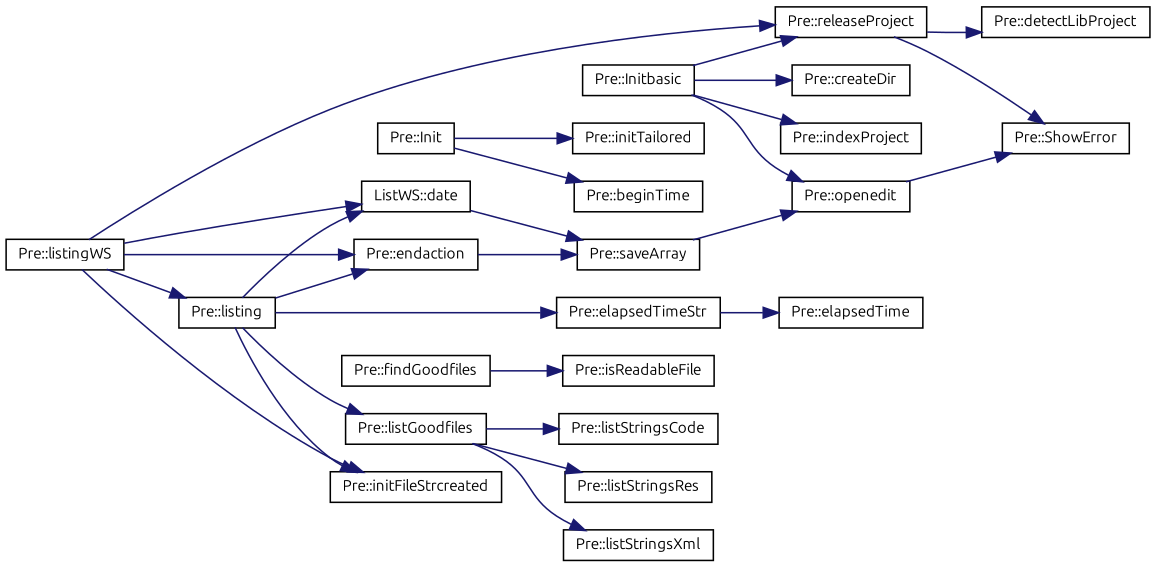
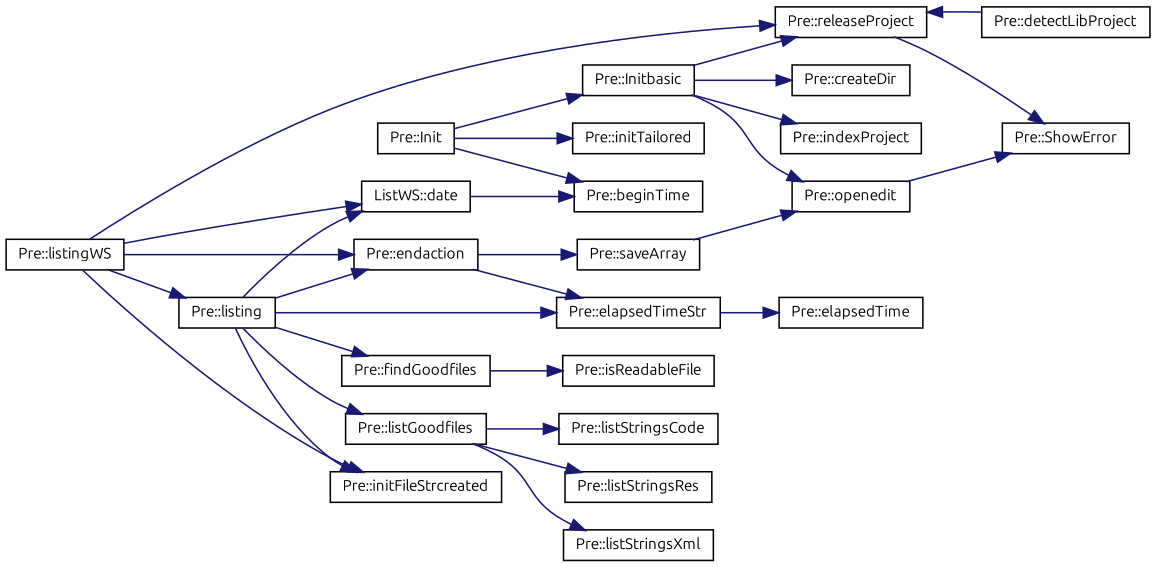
(947, 32) -> (962, 12)
none -> (511, 114)
(519, 223) -> (515, 196)
none -> (520, 282)
none -> (314, 339)
